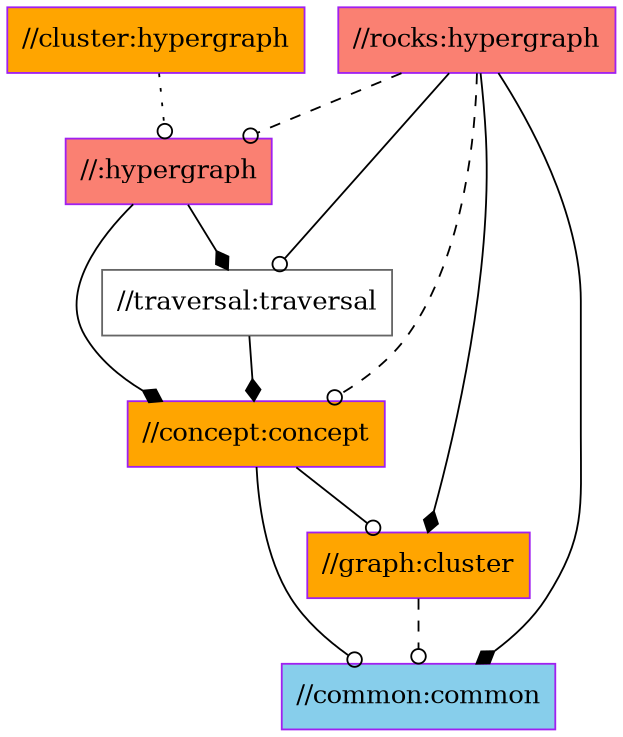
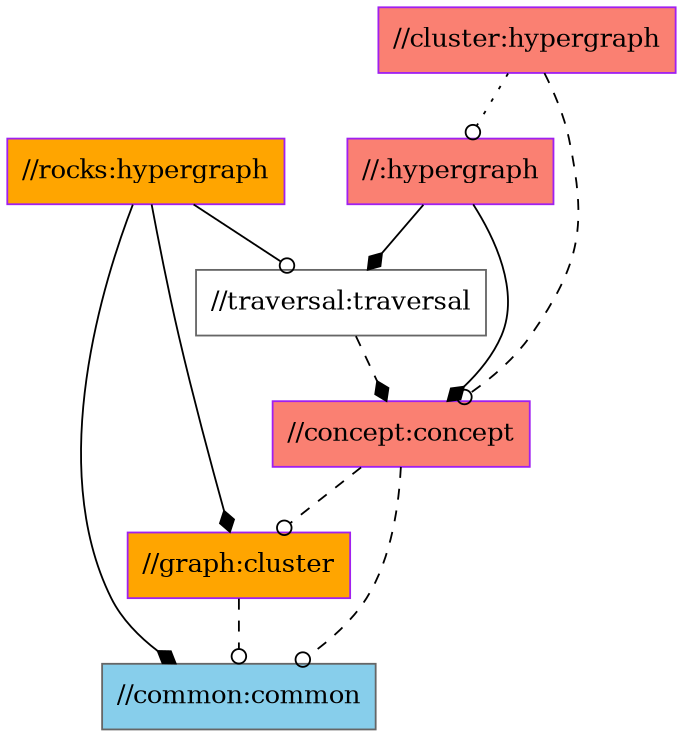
(156, 40) -> (527, 40)
(477, 40) -> (146, 171)
(330, 103) -> none
(448, 252) -> (574, 248)
(251, 358) -> (367, 359)
(256, 434) -> (401, 434)
(332, 495) -> (326, 495)
(278, 573) -> (379, 573)
(419, 697) -> (239, 697)
